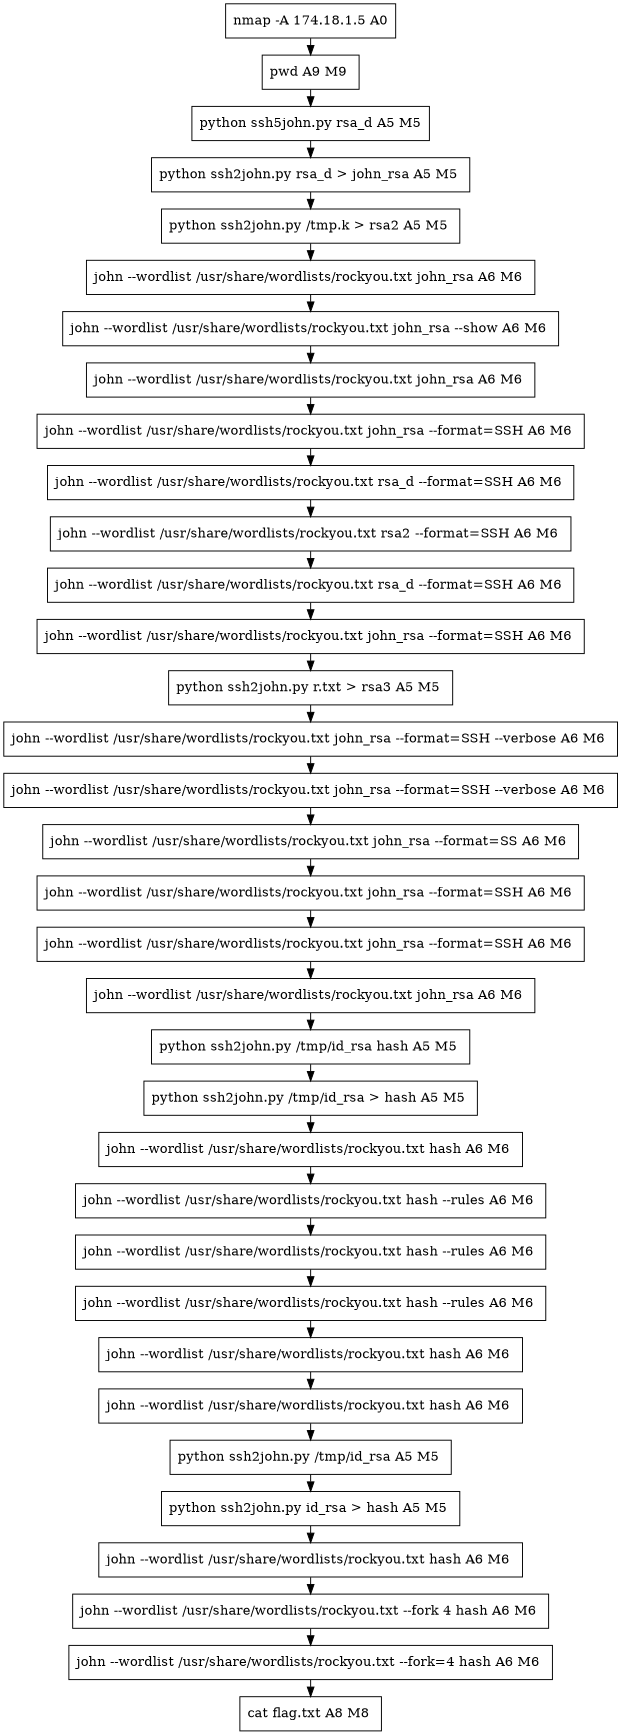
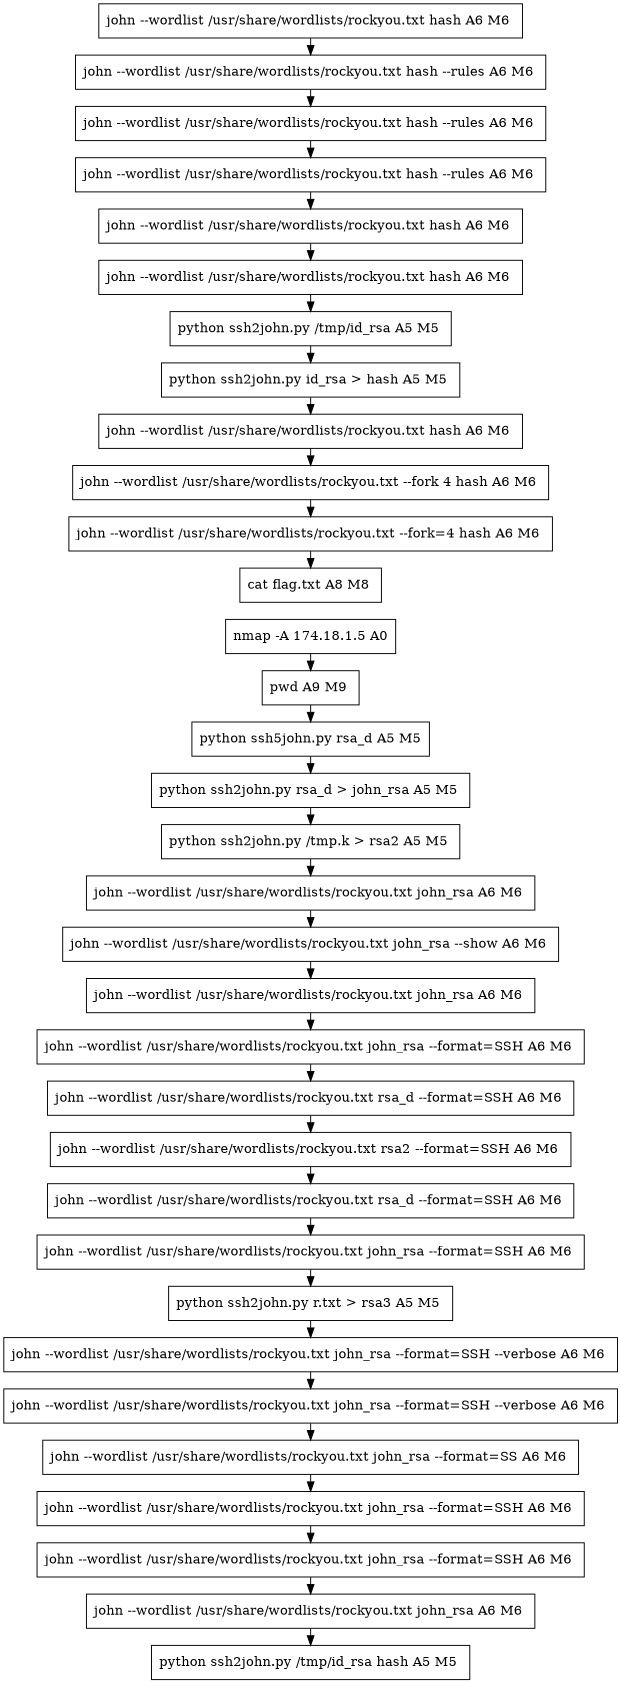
(311, 1098) -> none
